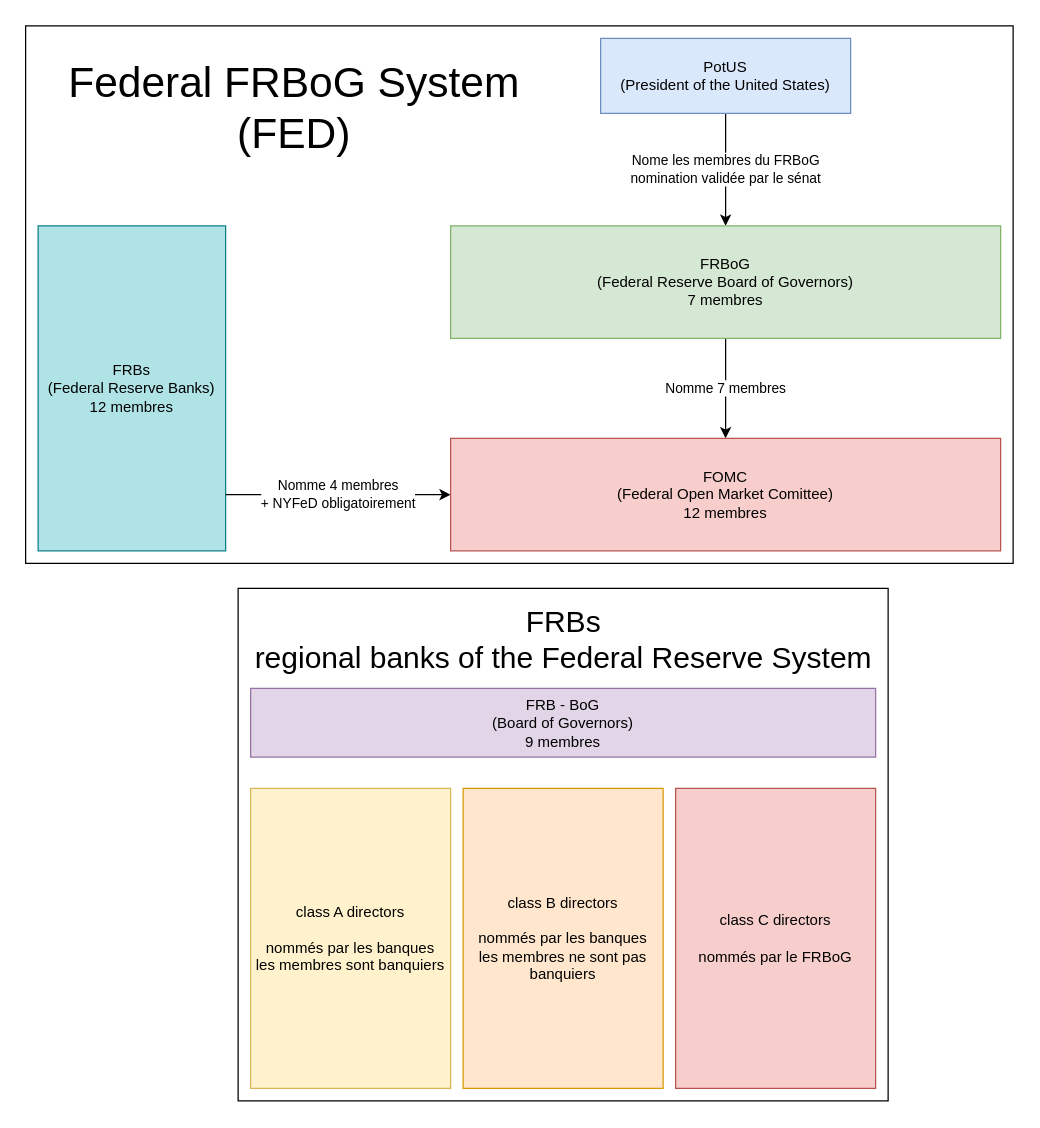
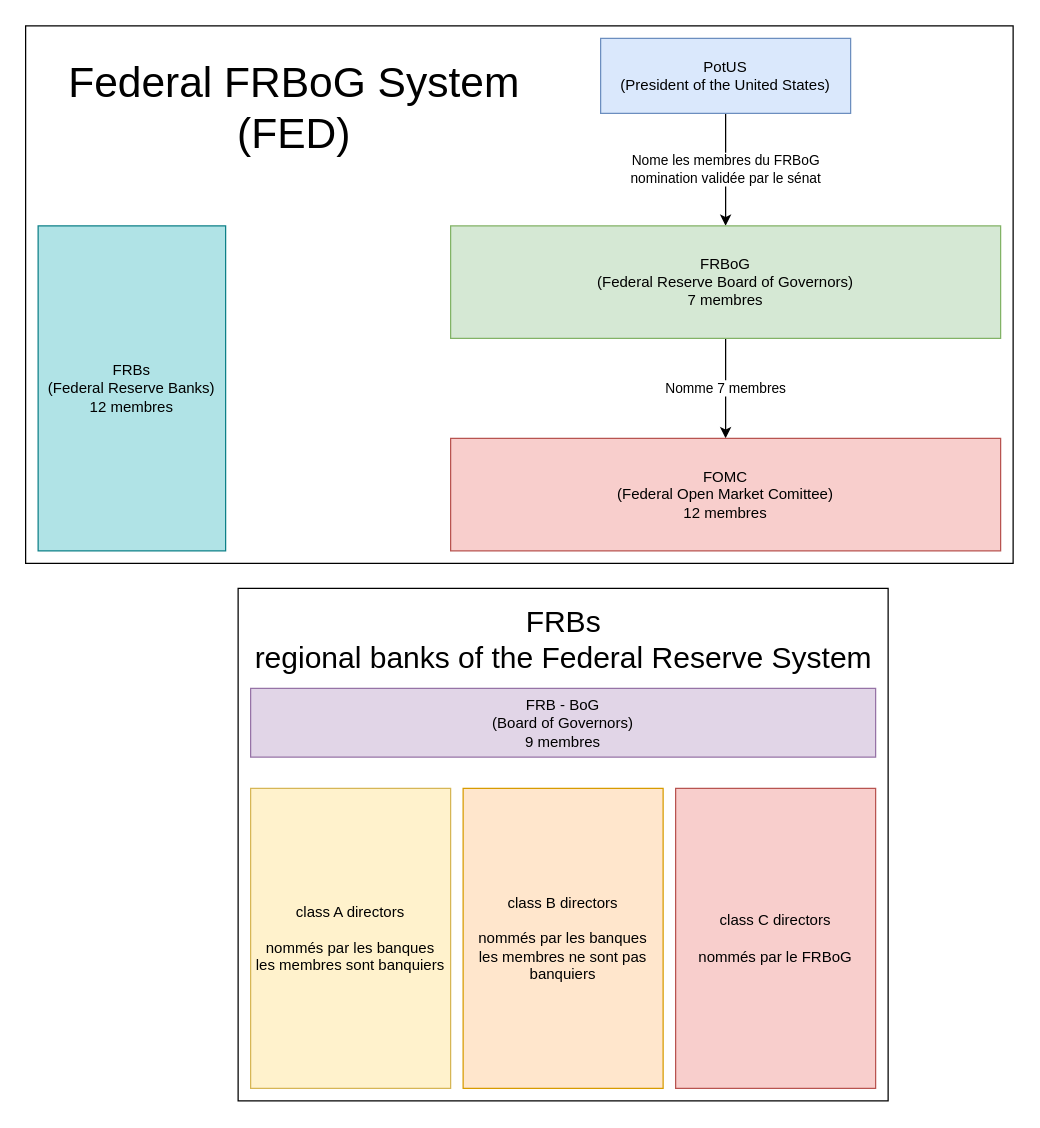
(244, 494) -> none
